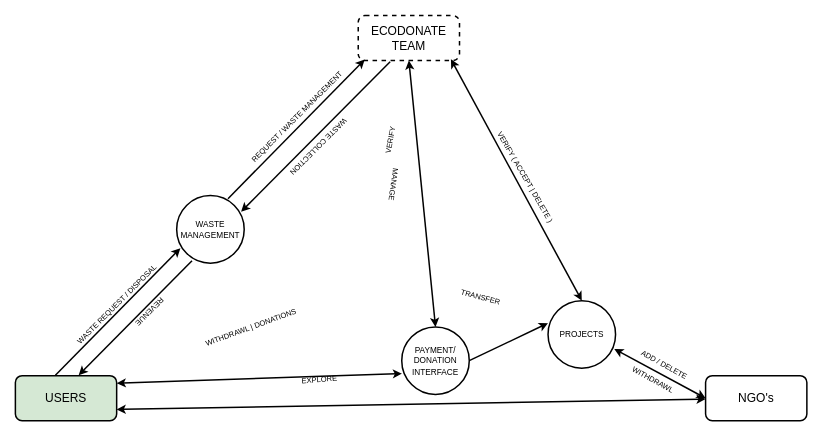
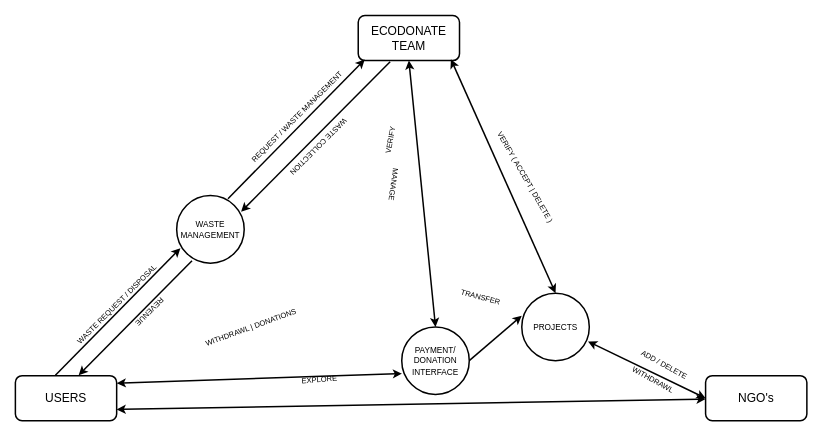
(409, 38) -> (409, 38)
(582, 334) -> (555, 327)
(66, 398) -> (66, 398)
